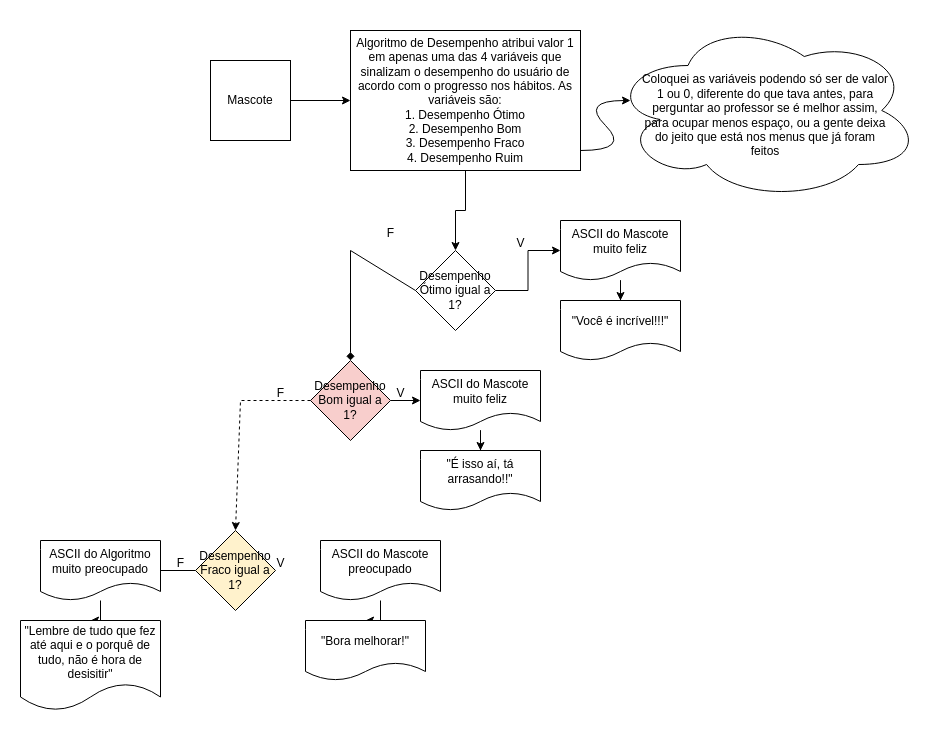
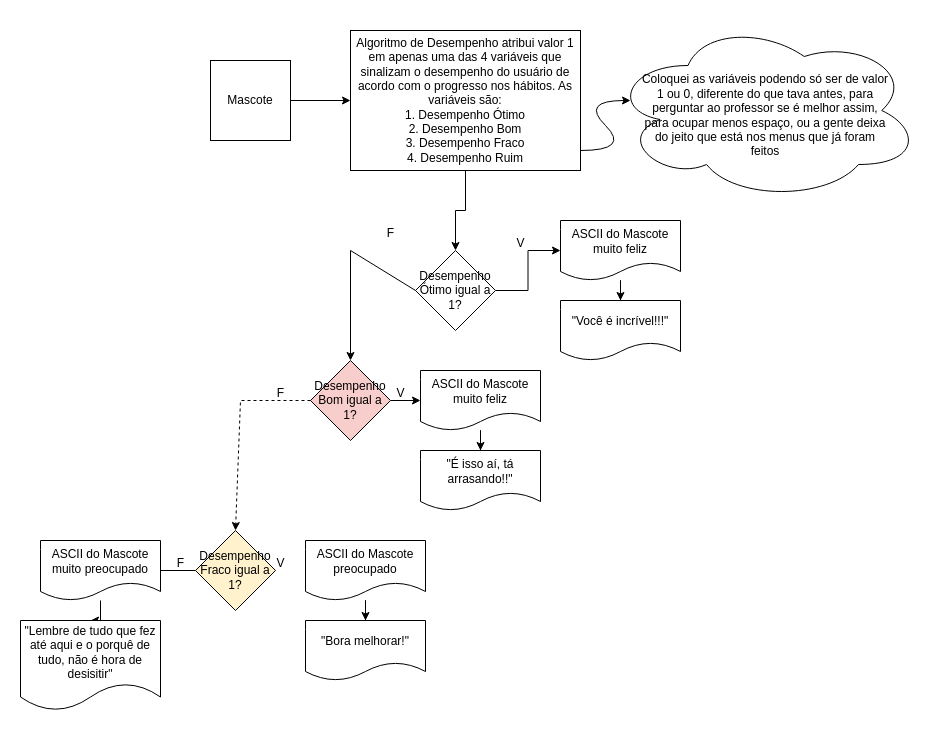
(351, 352) -> (351, 352)
(101, 562) -> (101, 562)
(381, 571) -> (366, 571)
